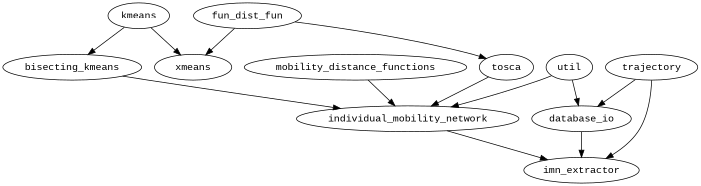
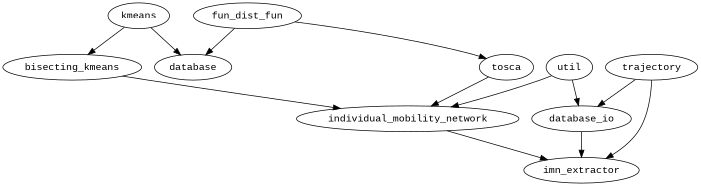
(193, 67) -> (193, 67)
(355, 67) -> none
